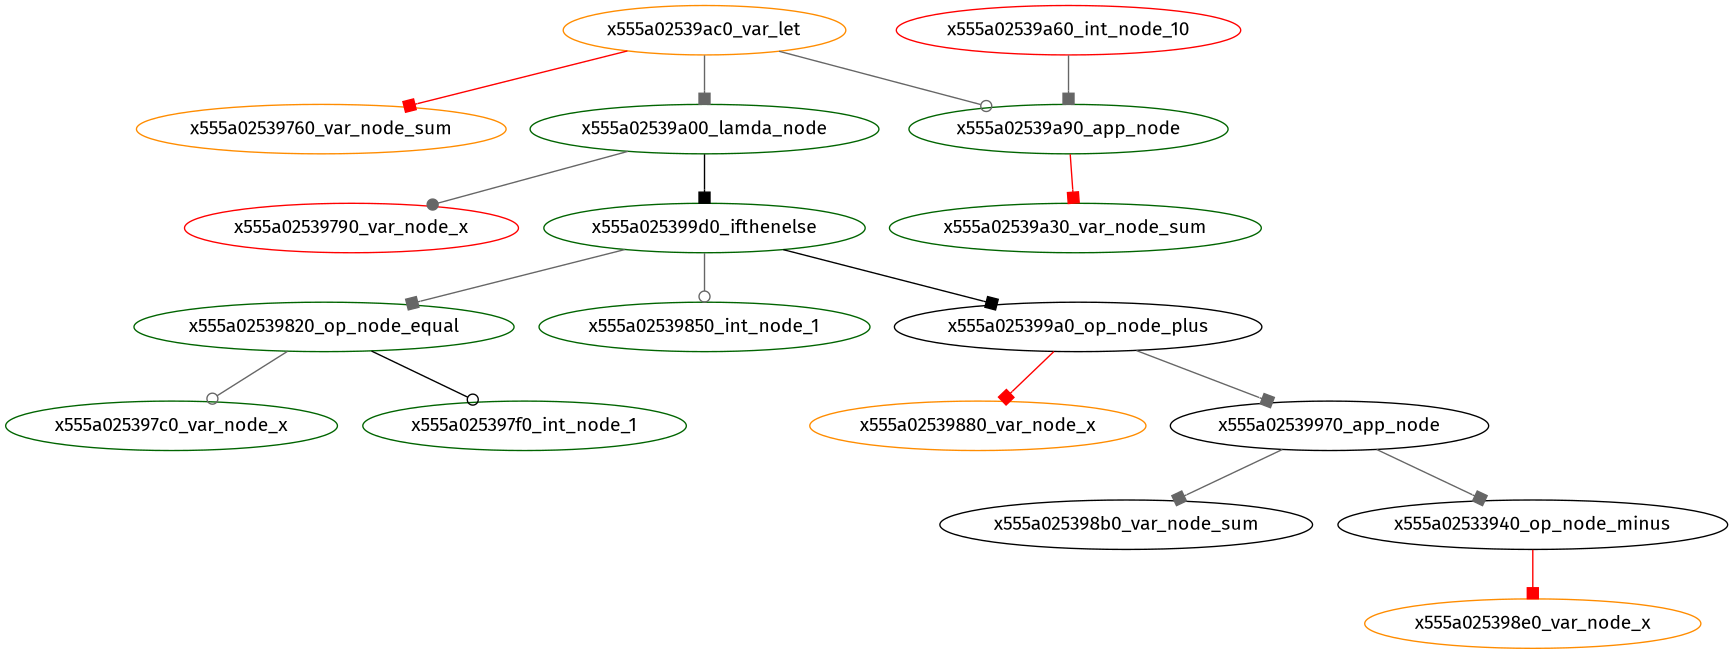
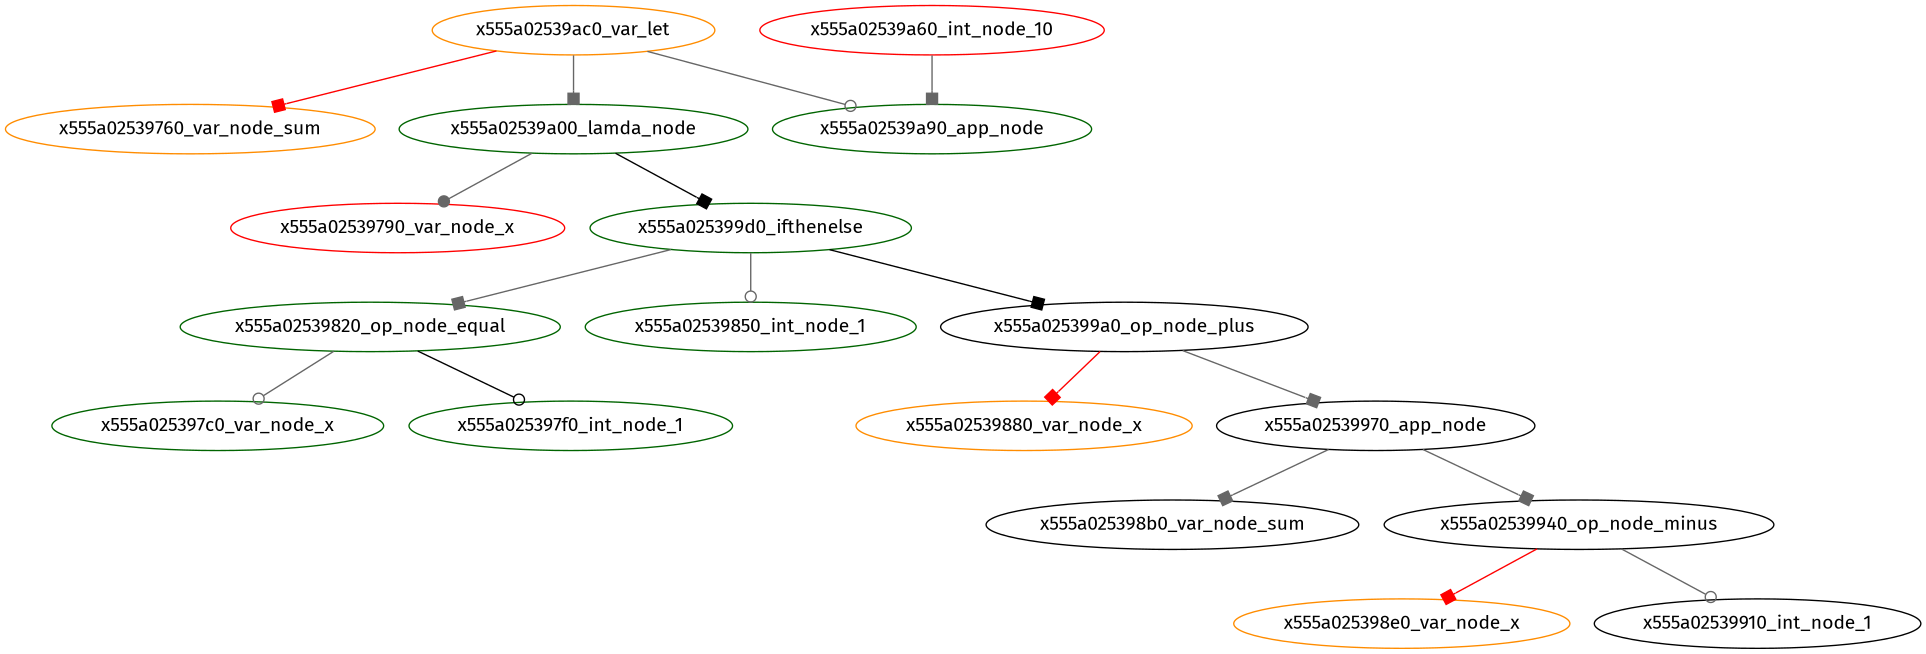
(1075, 228) -> none
(1533, 525) -> (1579, 525)
none -> (1758, 624)
